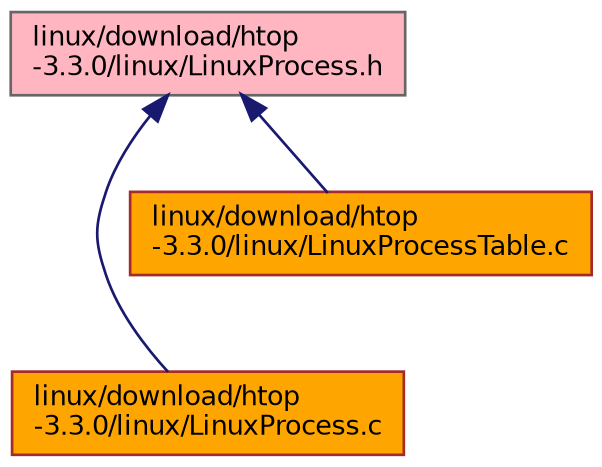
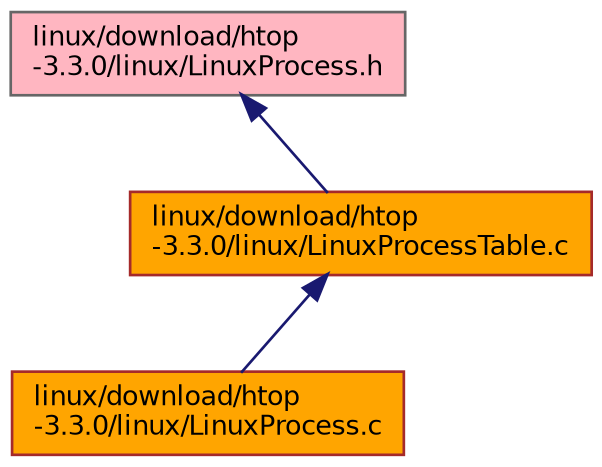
(98, 247) -> (275, 334)
